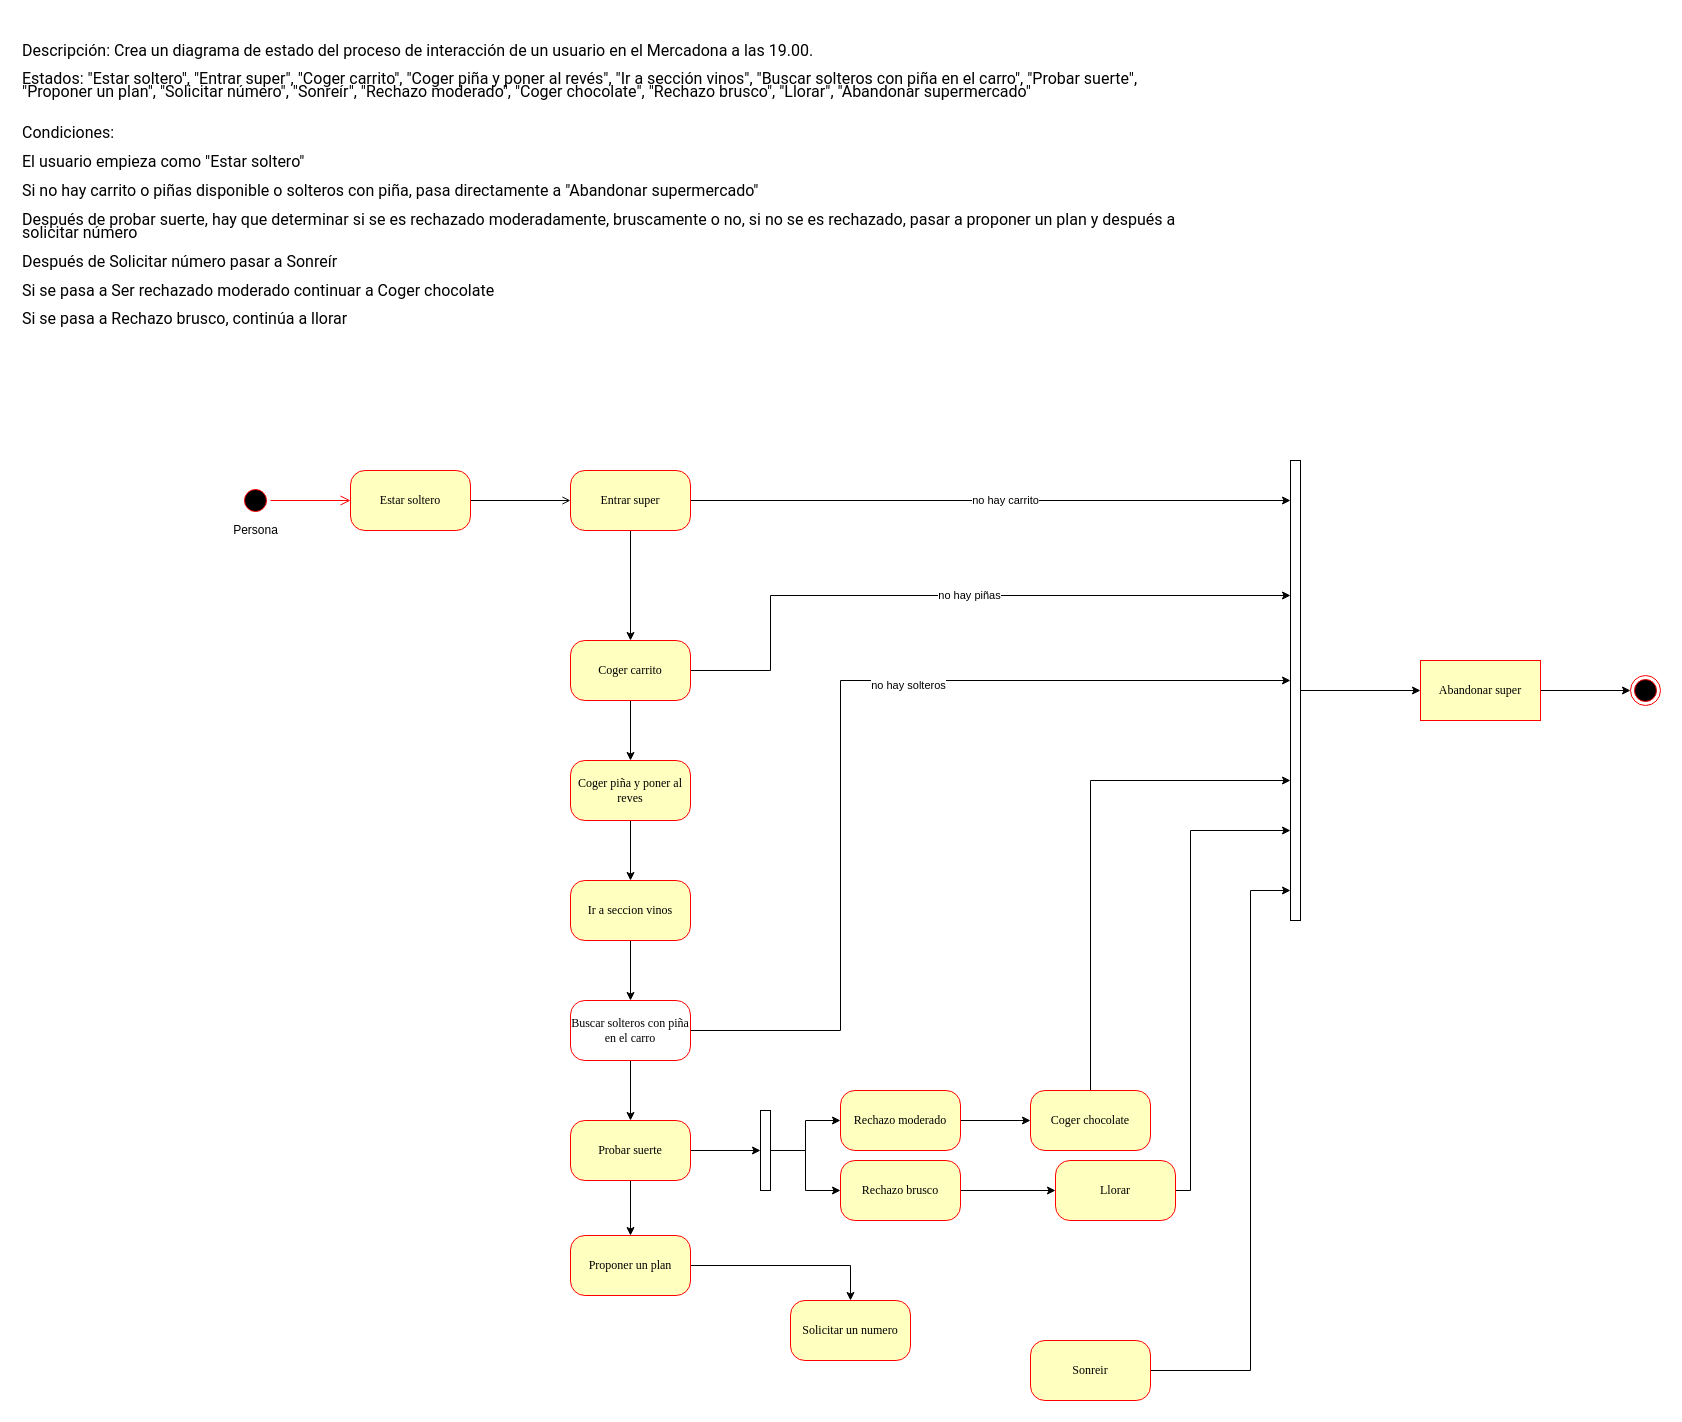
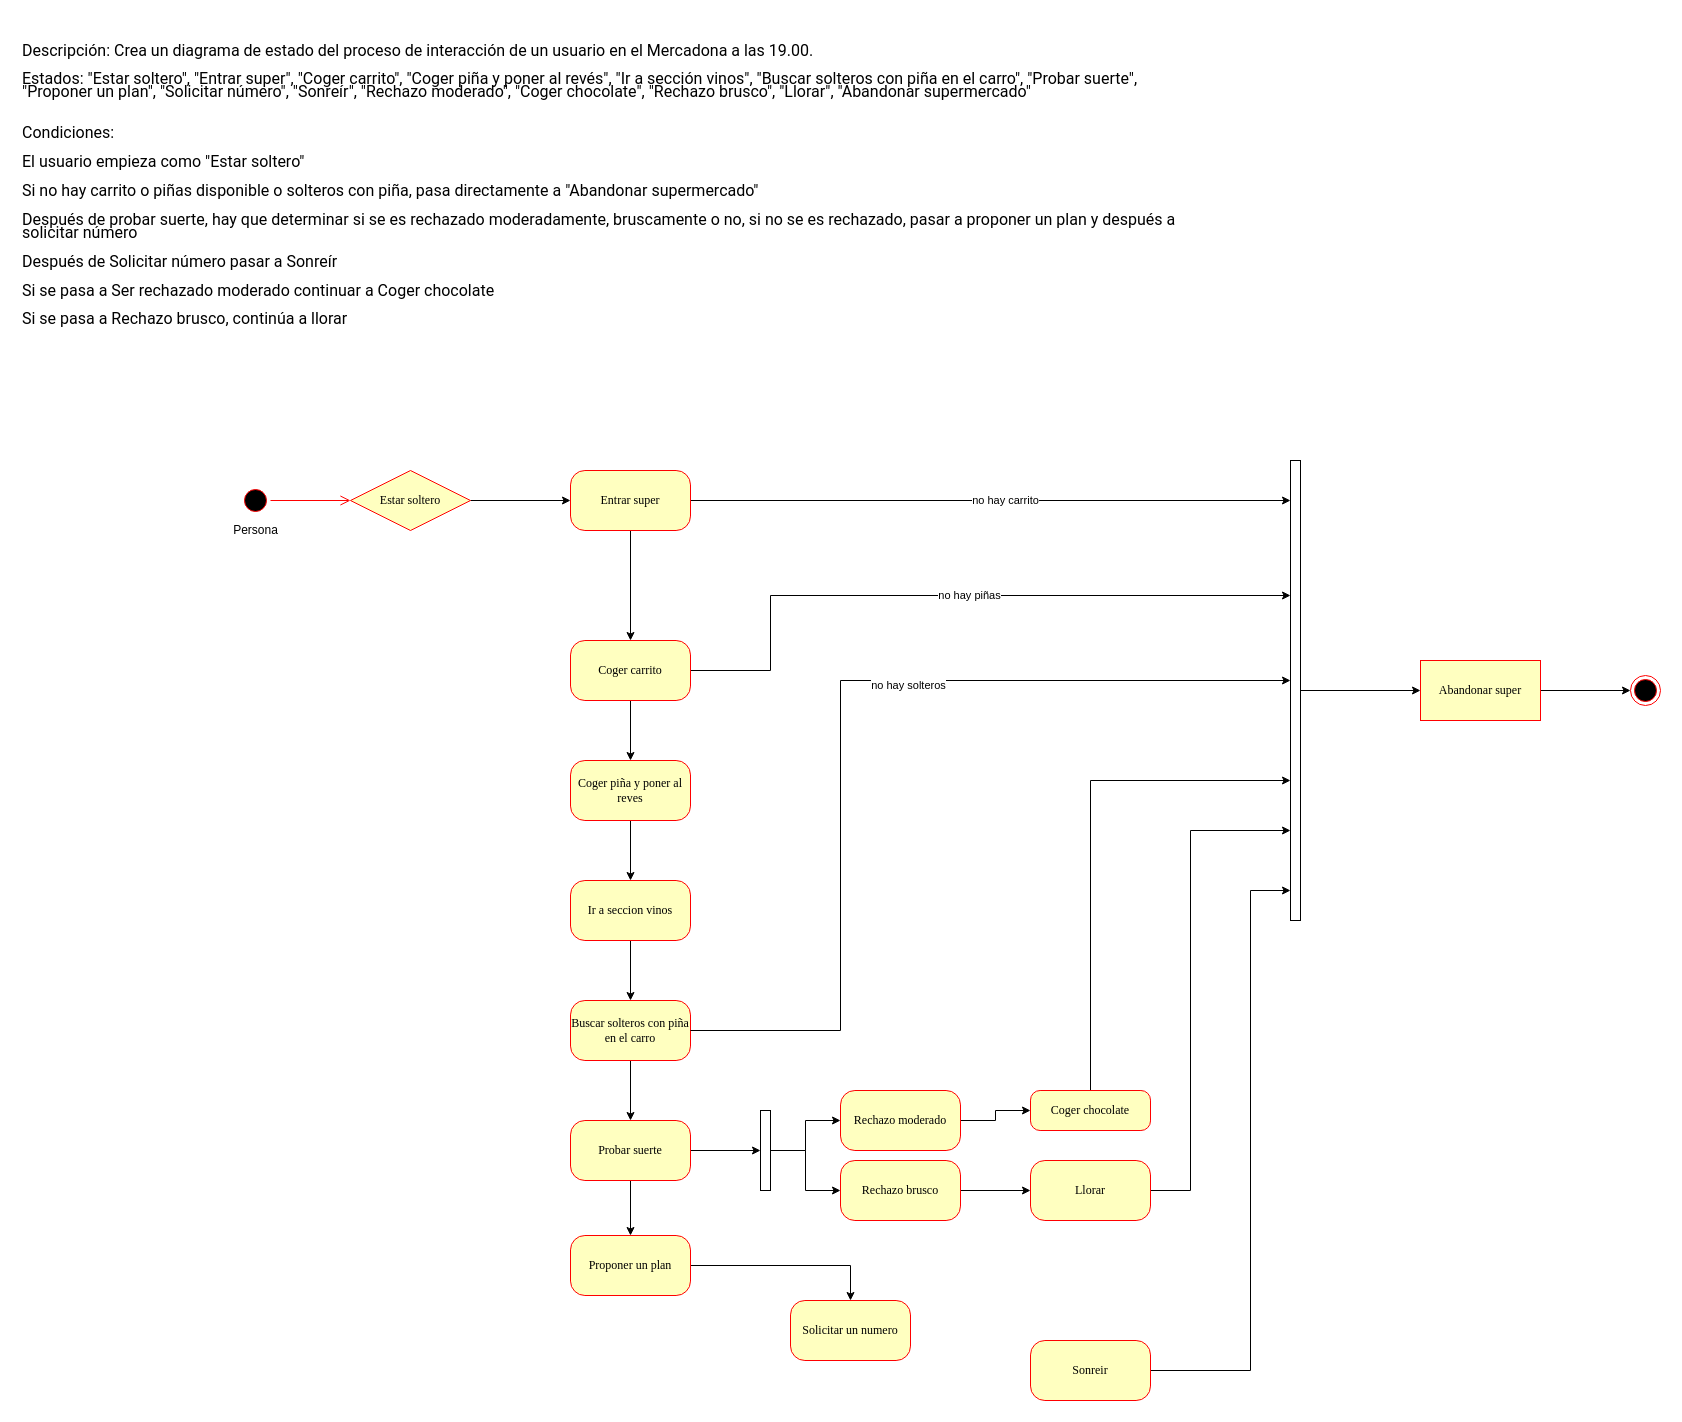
(411, 501) -> (411, 501)
(564, 501) -> (562, 501)
(631, 1031) -> (631, 1031)
(1091, 1121) -> (1091, 1111)
(1116, 1191) -> (1091, 1191)
